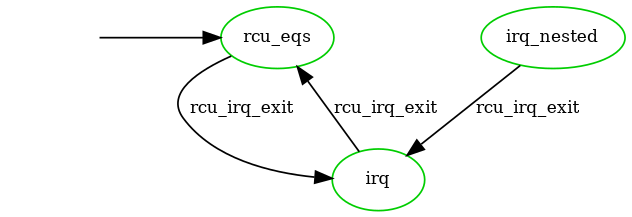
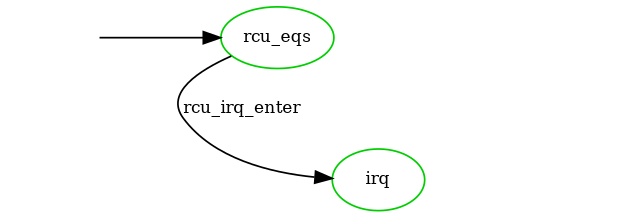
(553, 38) -> none
(242, 109) -> (242, 109)
(333, 116) -> none
